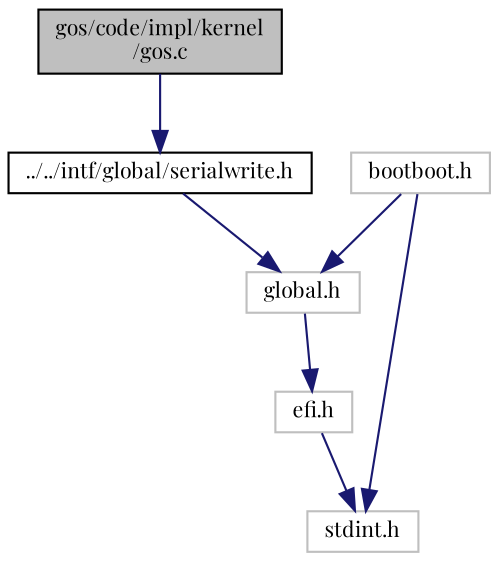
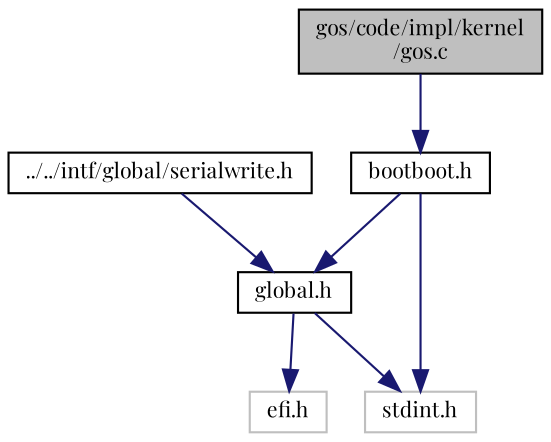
(160, 102) -> (421, 102)
(421, 173) -> (421, 173)
(303, 292) -> (295, 292)
(334, 462) -> (349, 345)
